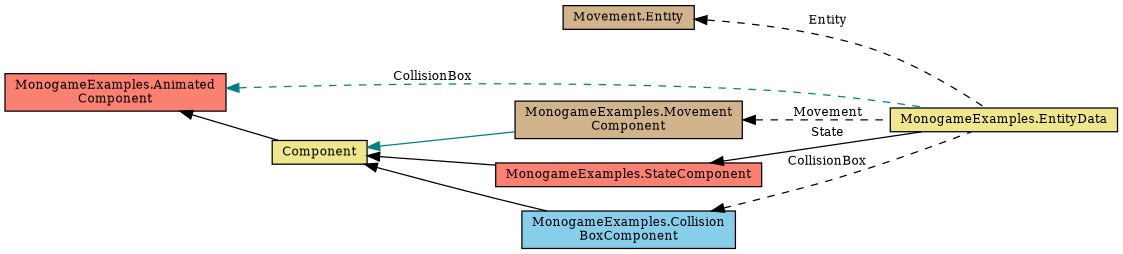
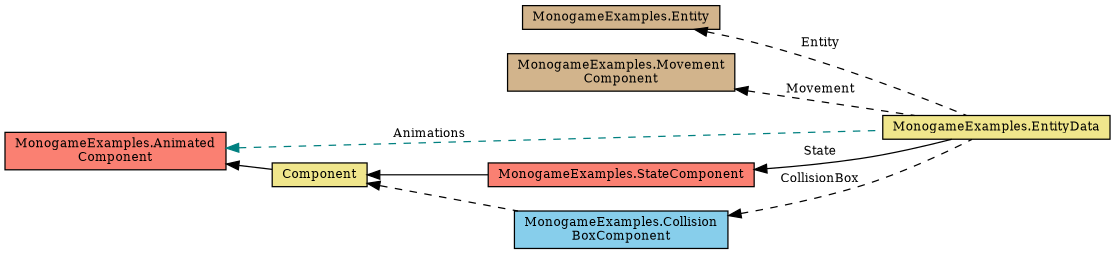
(629, 17) -> (621, 17)
(431, 77) -> (428, 134)
(447, 139) -> none
(462, 190) -> (449, 198)
